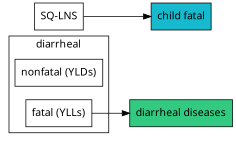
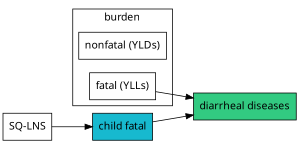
(59, 45) -> (123, 18)
none -> (169, 119)
